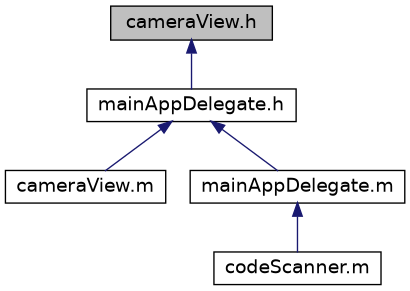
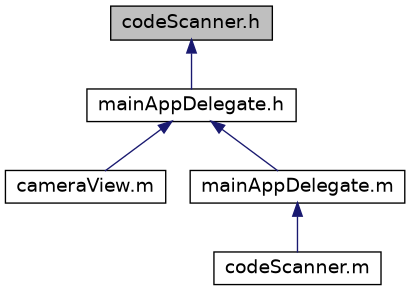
(192, 23) -> (192, 23)
